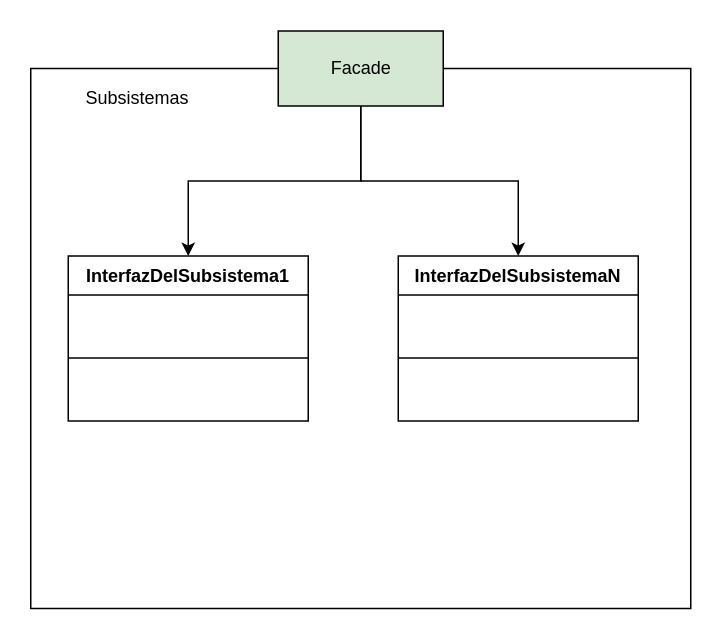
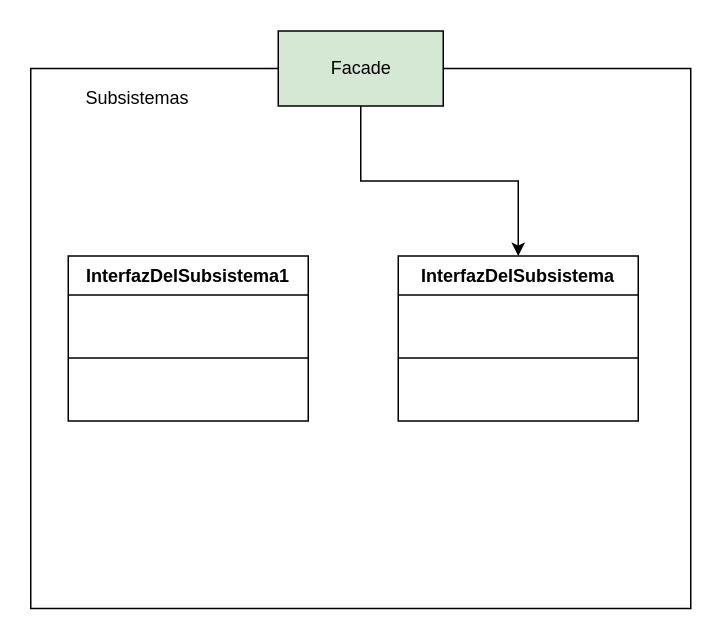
(241, 181) -> none
(518, 276) -> (518, 276)
